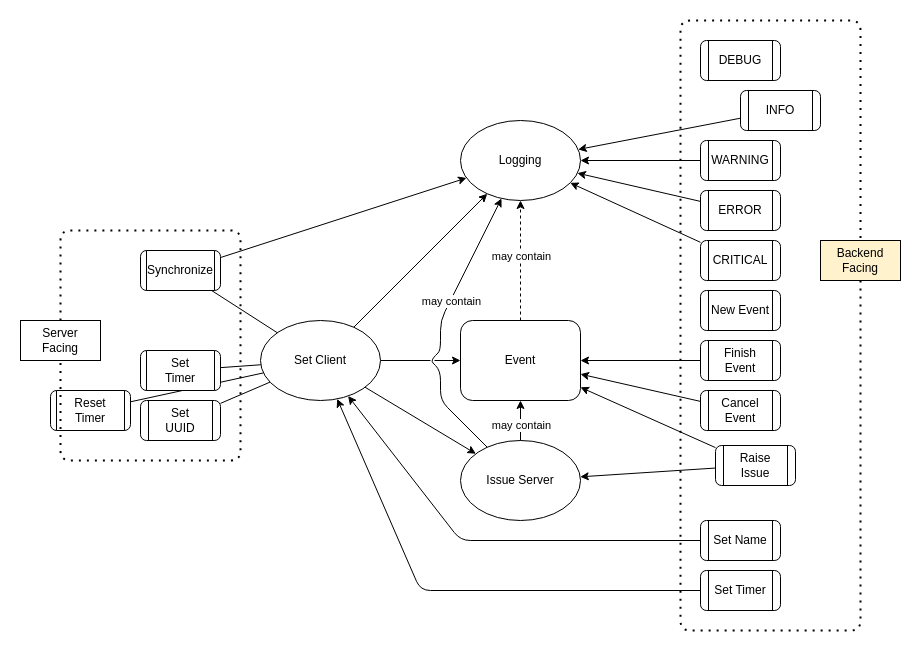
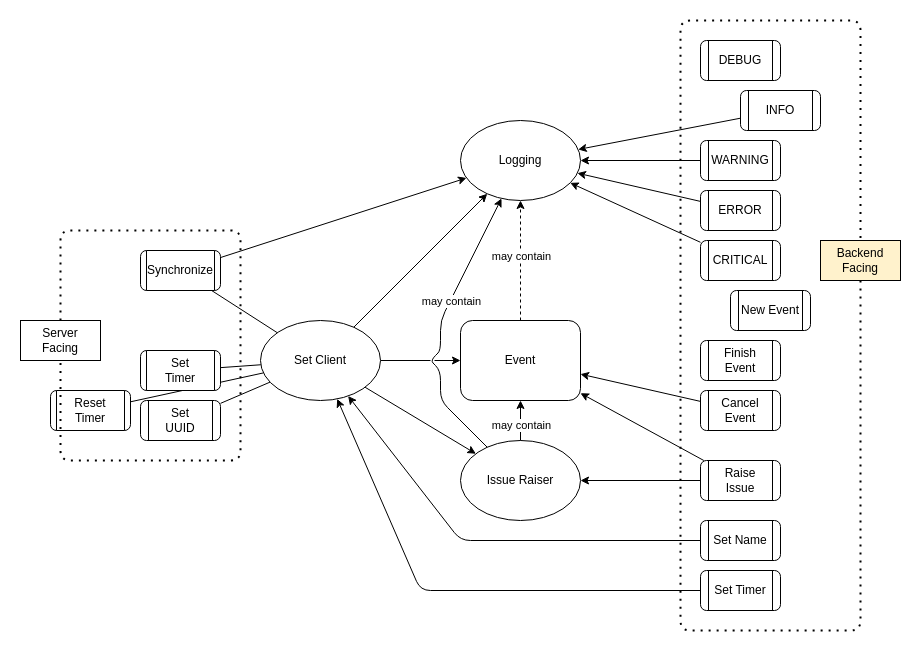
(741, 311) -> (771, 311)
(643, 361) -> none
(756, 466) -> (741, 481)
(521, 481) -> (521, 481)
